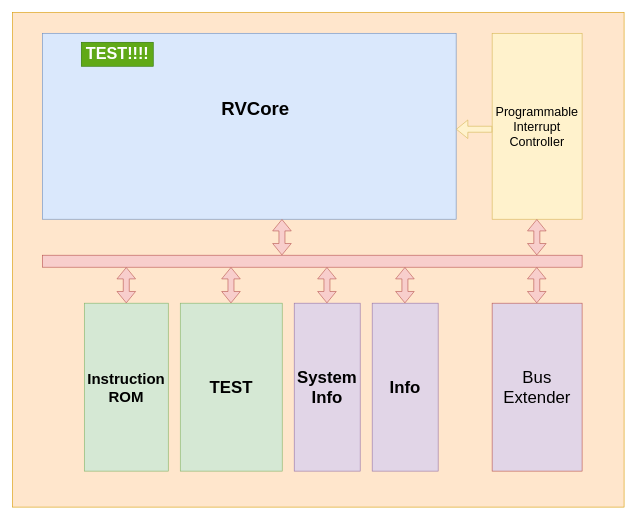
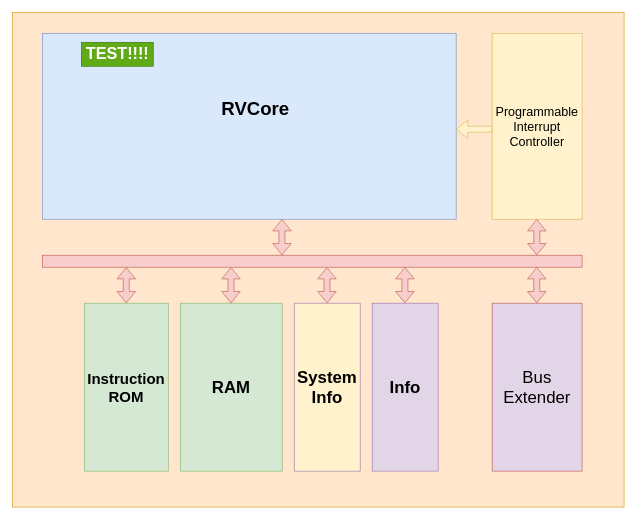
(231, 387) -> (231, 387)
(327, 387) -> (327, 387)
